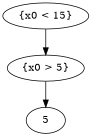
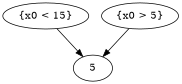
(46, 38) -> (67, 40)
